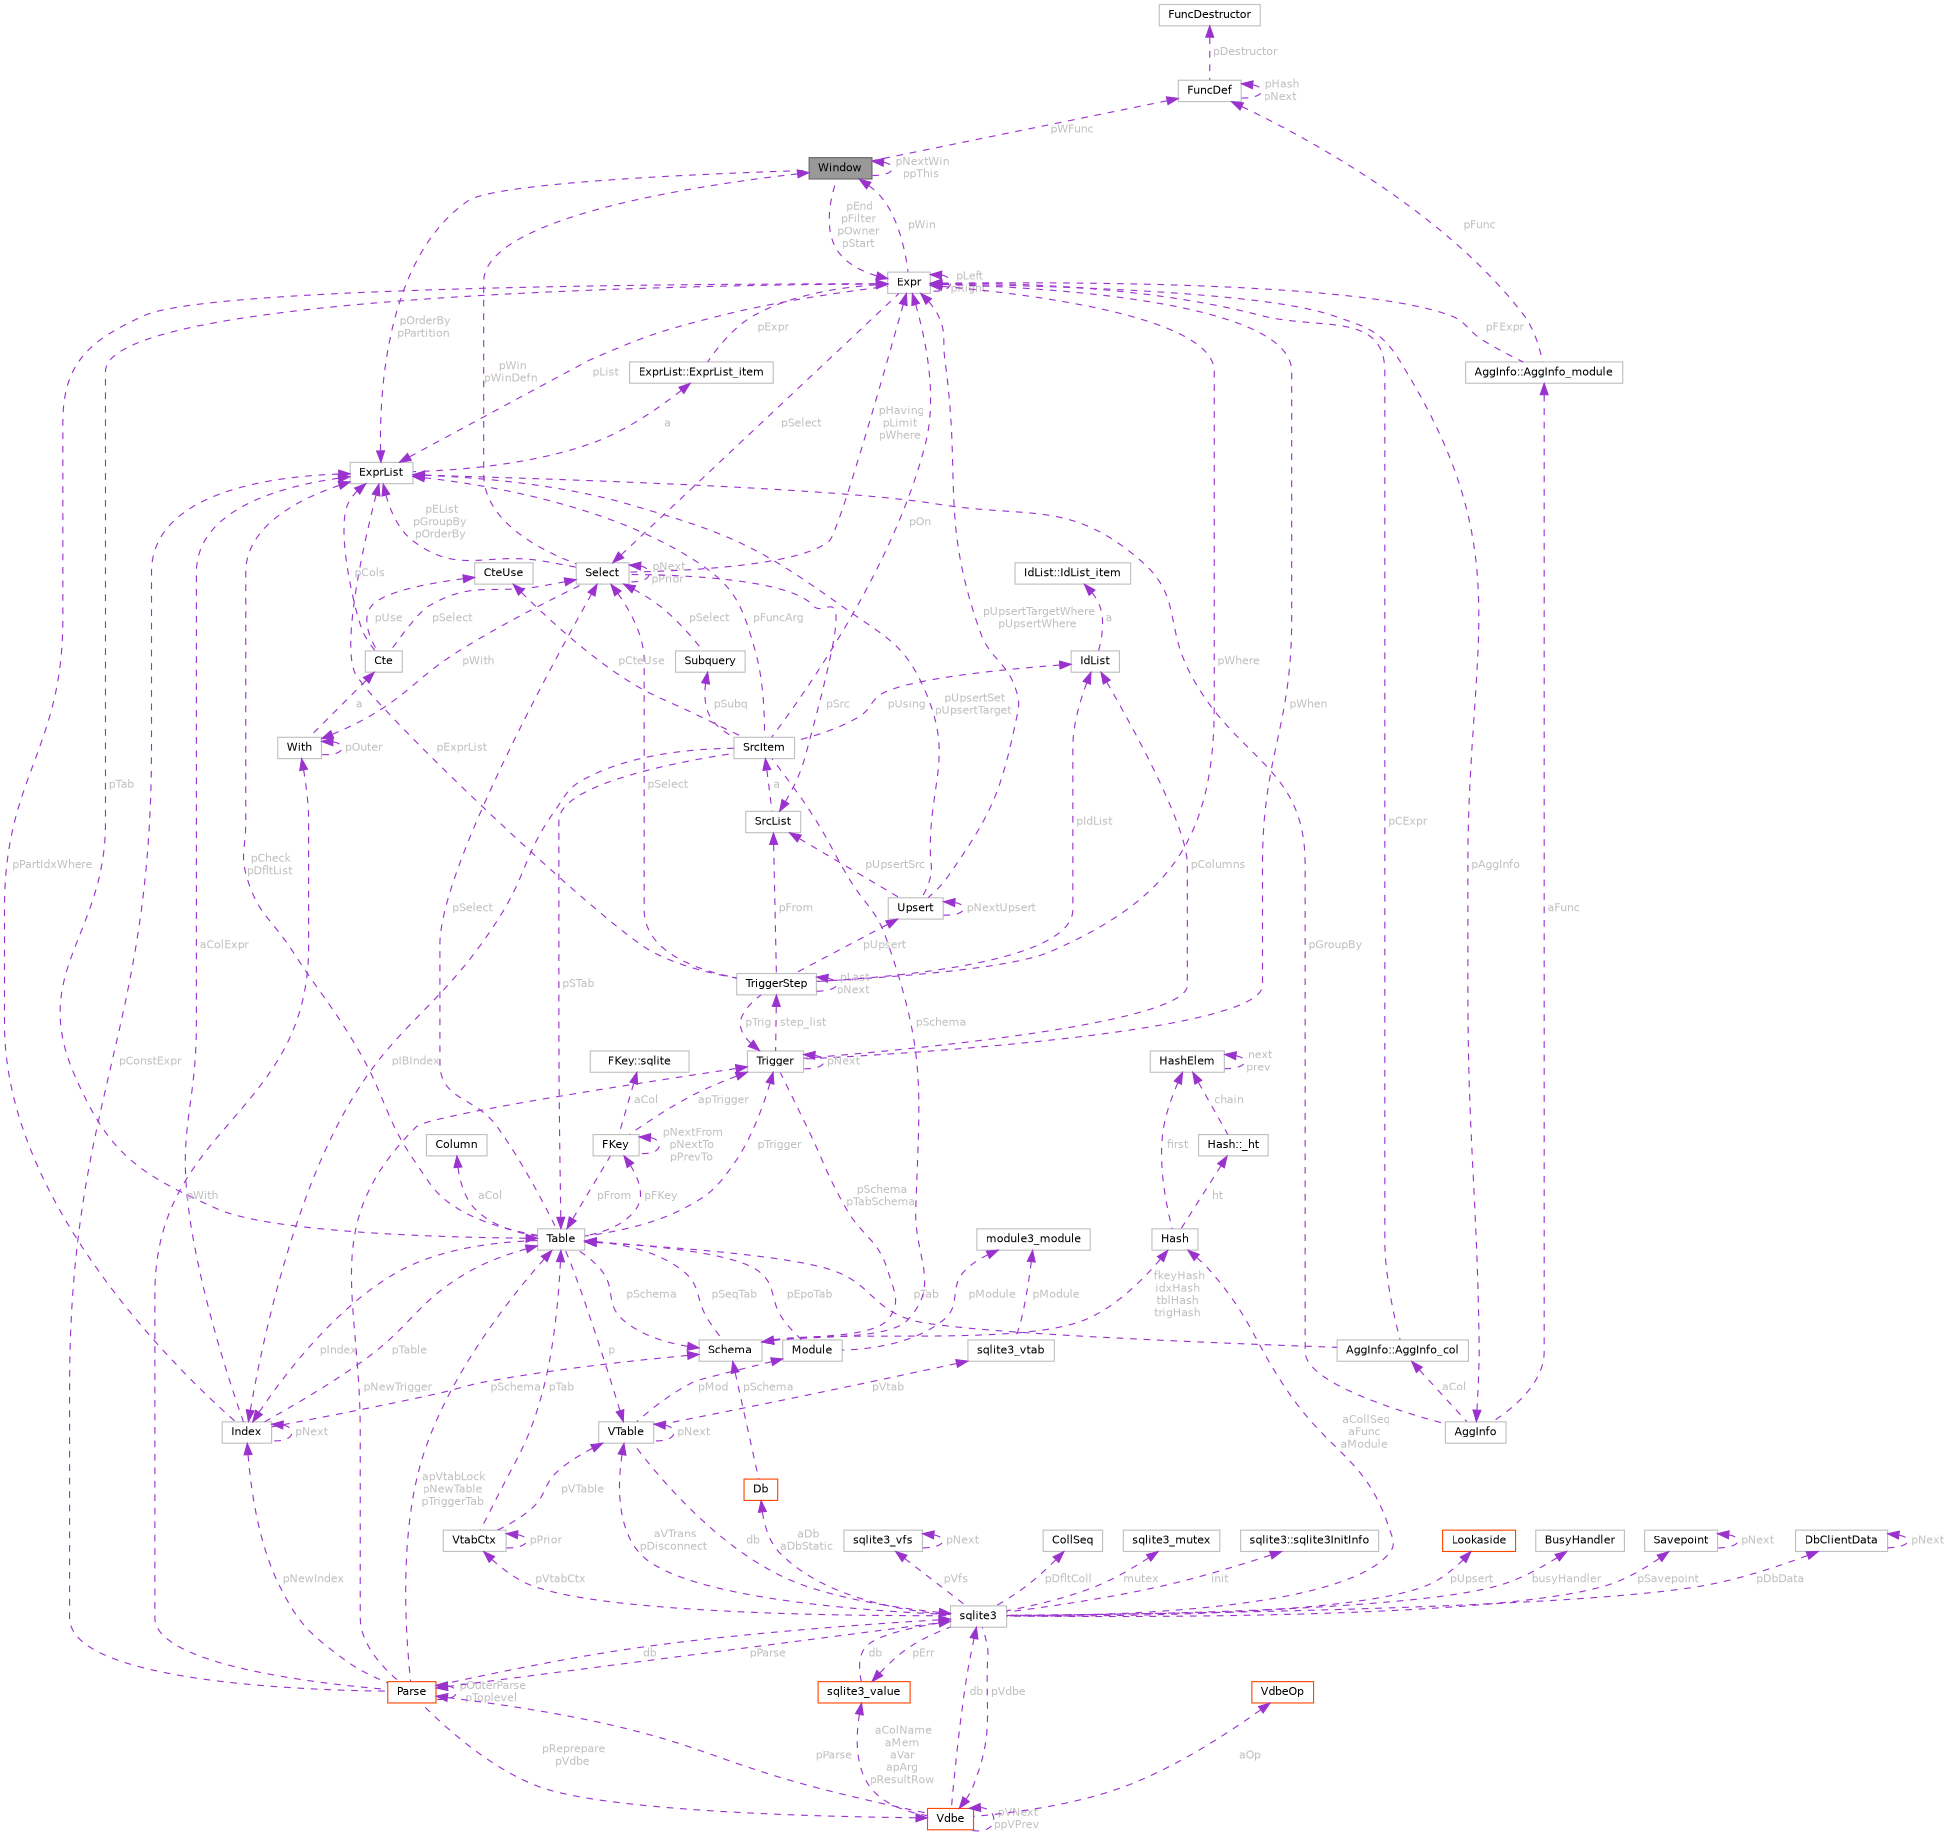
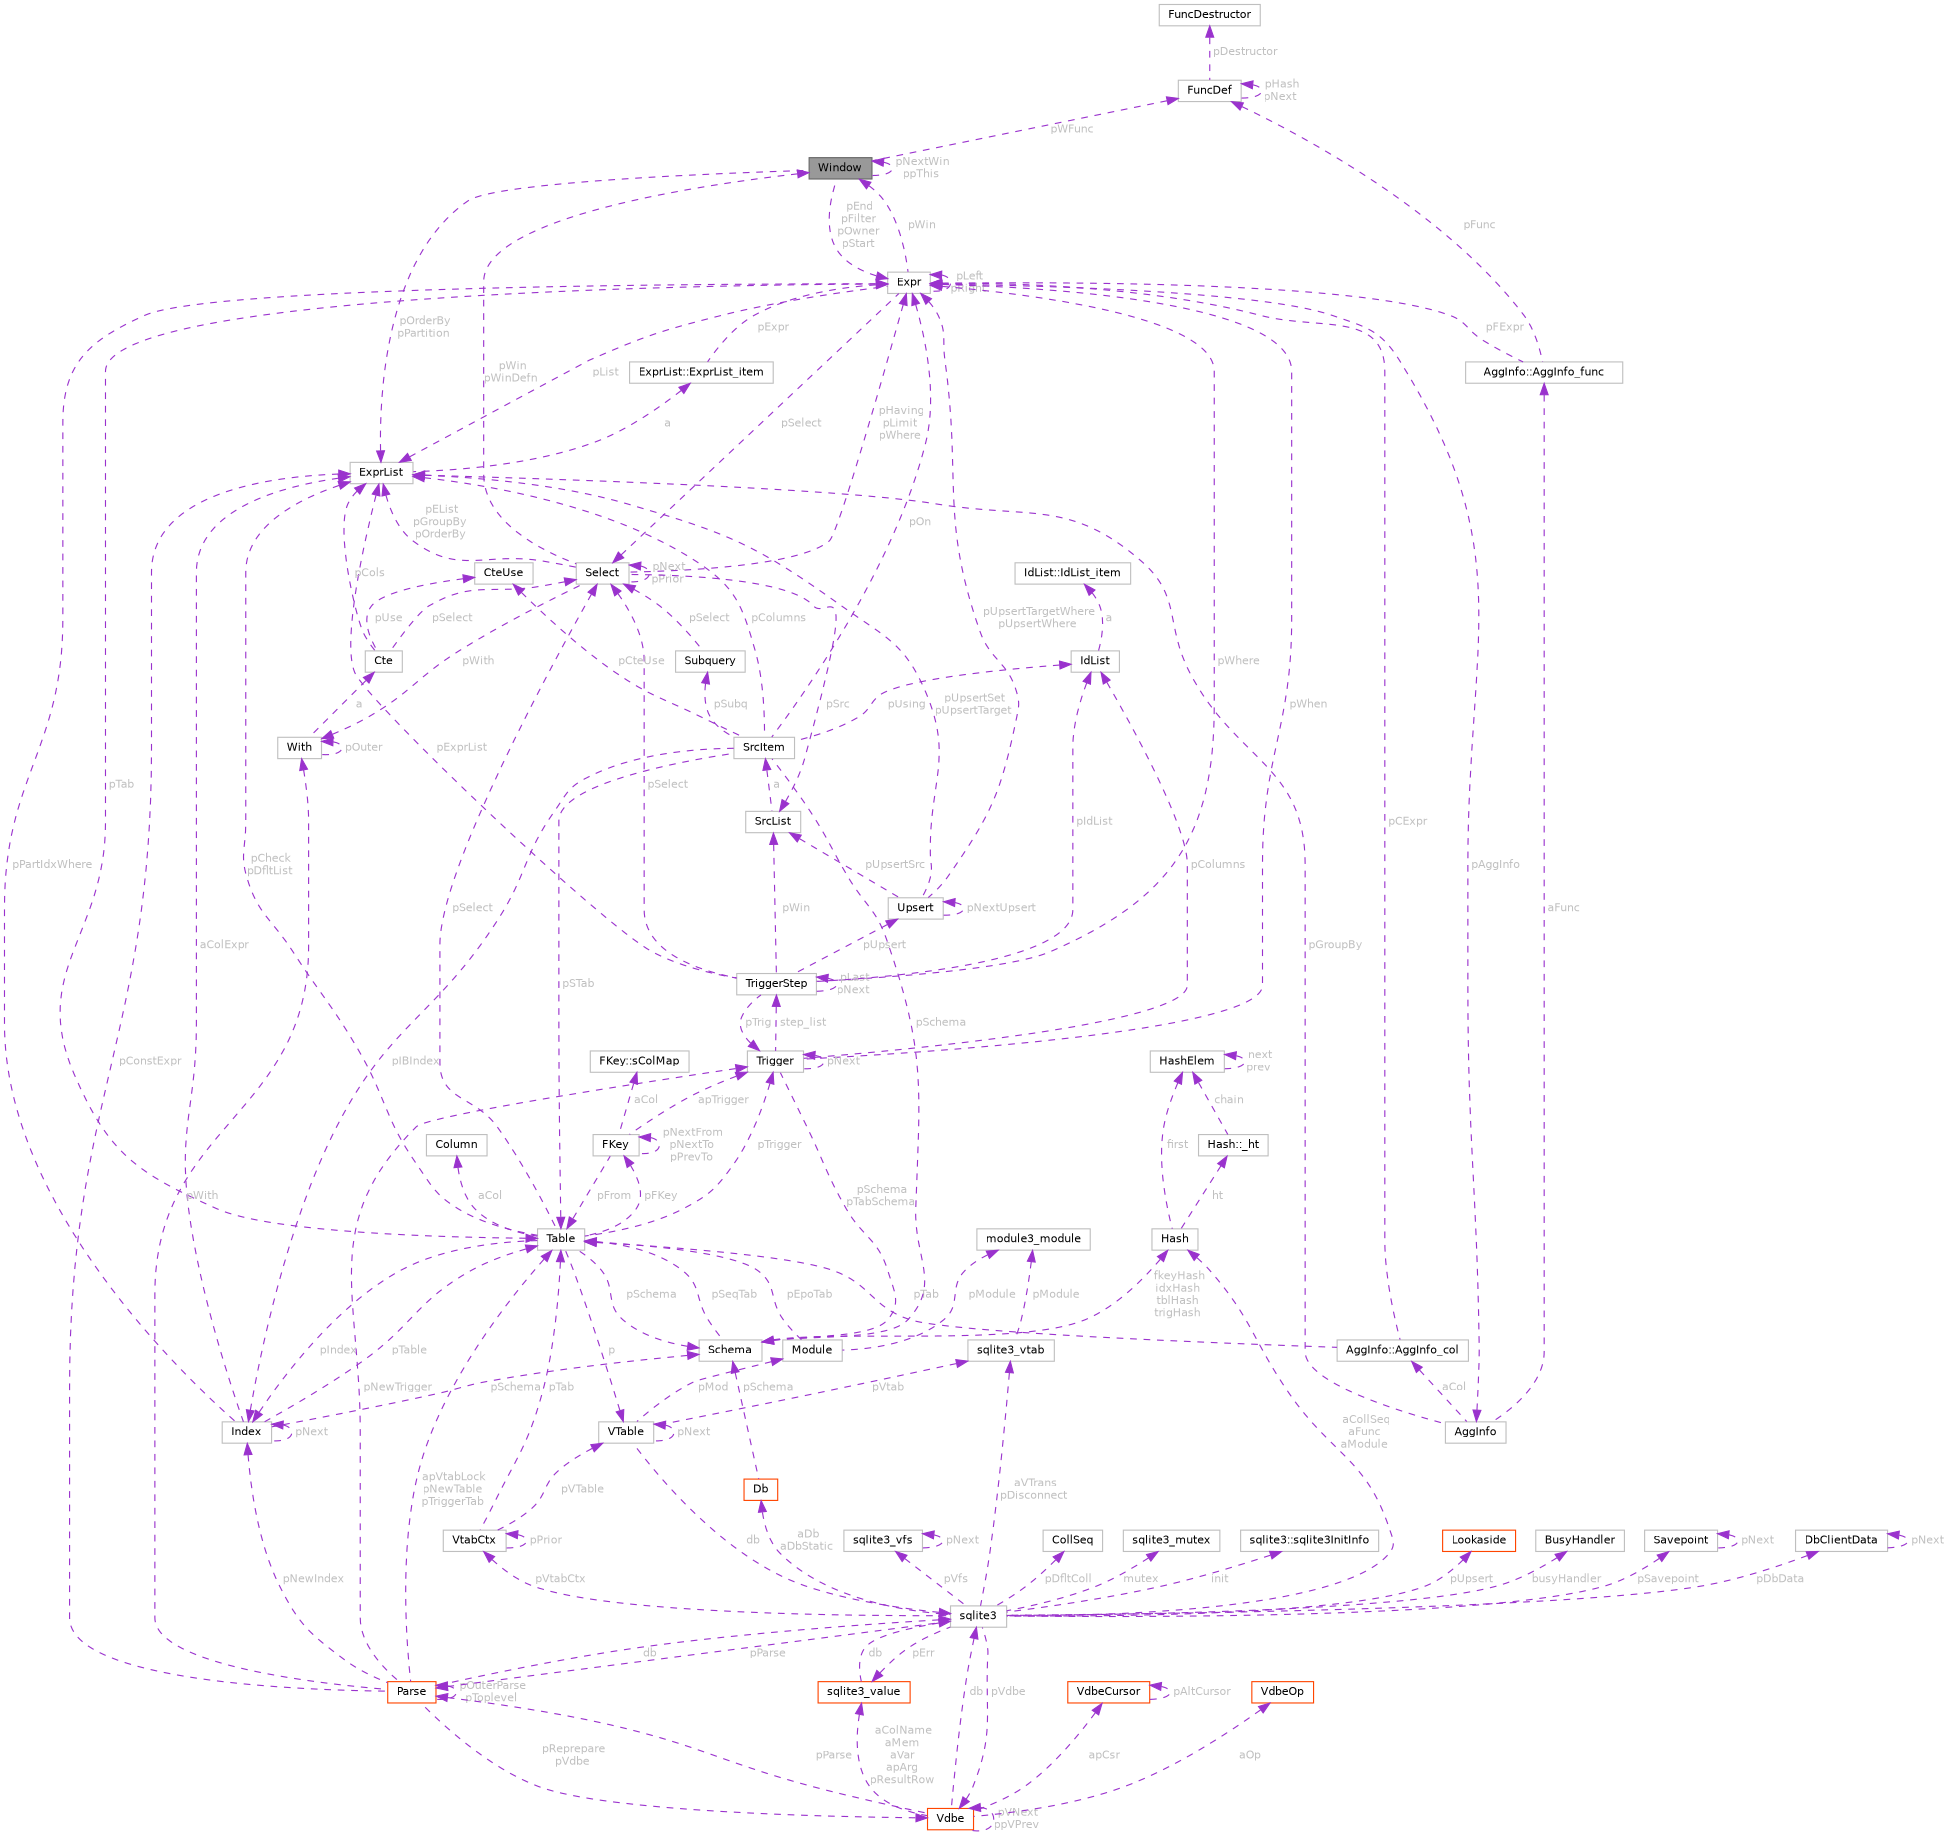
(1544, 373) -> (1544, 373)
(777, 618) -> (777, 618)
(795, 908) -> (795, 908)
(640, 1062) -> (640, 1062)
(740, 1593) -> (998, 1490)
none -> (1109, 1692)
